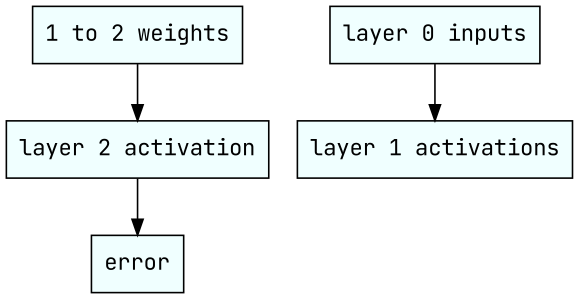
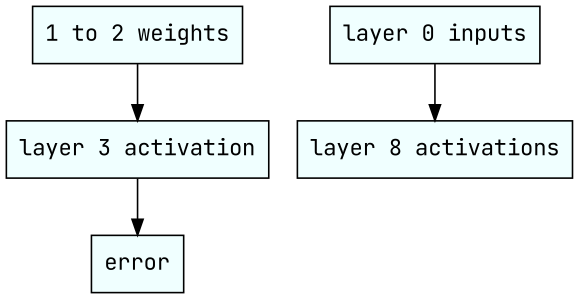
(138, 149) -> (138, 149)
(435, 149) -> (435, 149)
